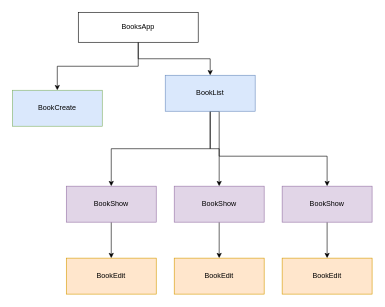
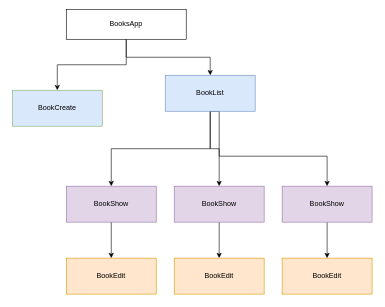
(138, 27) -> (126, 24)
